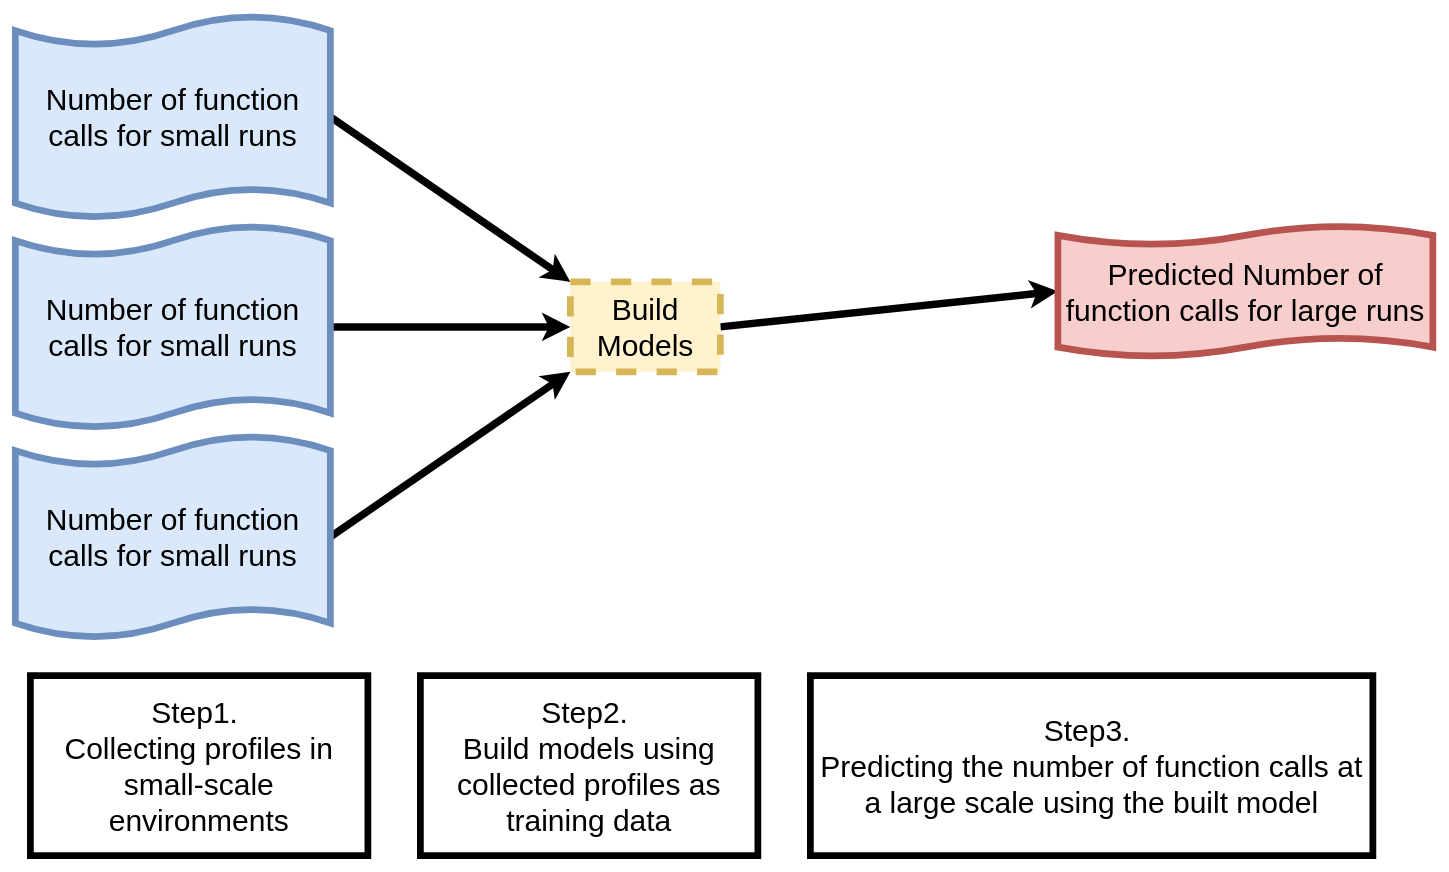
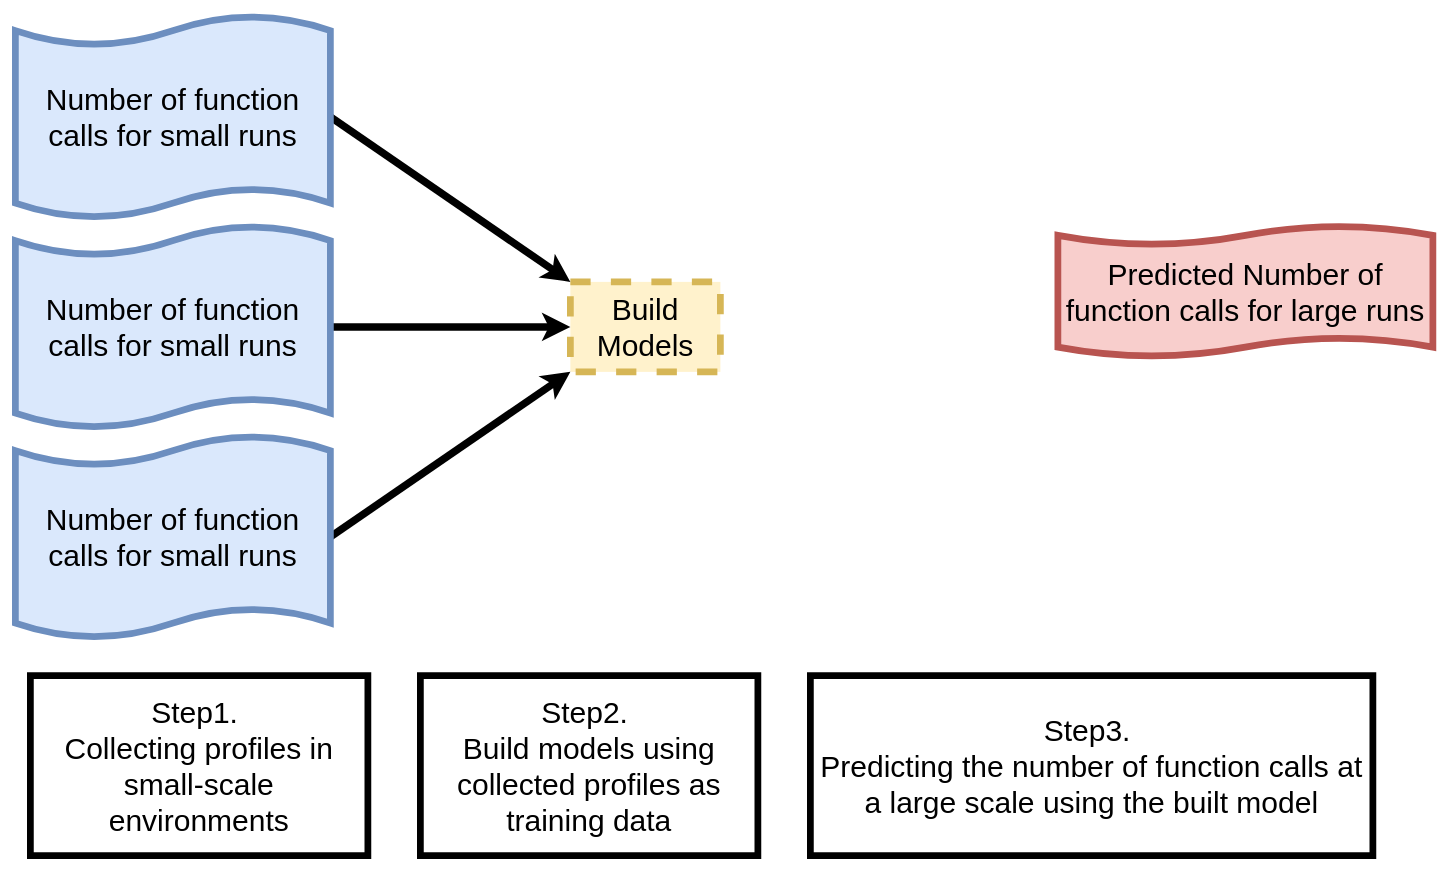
(880, 310) -> none
